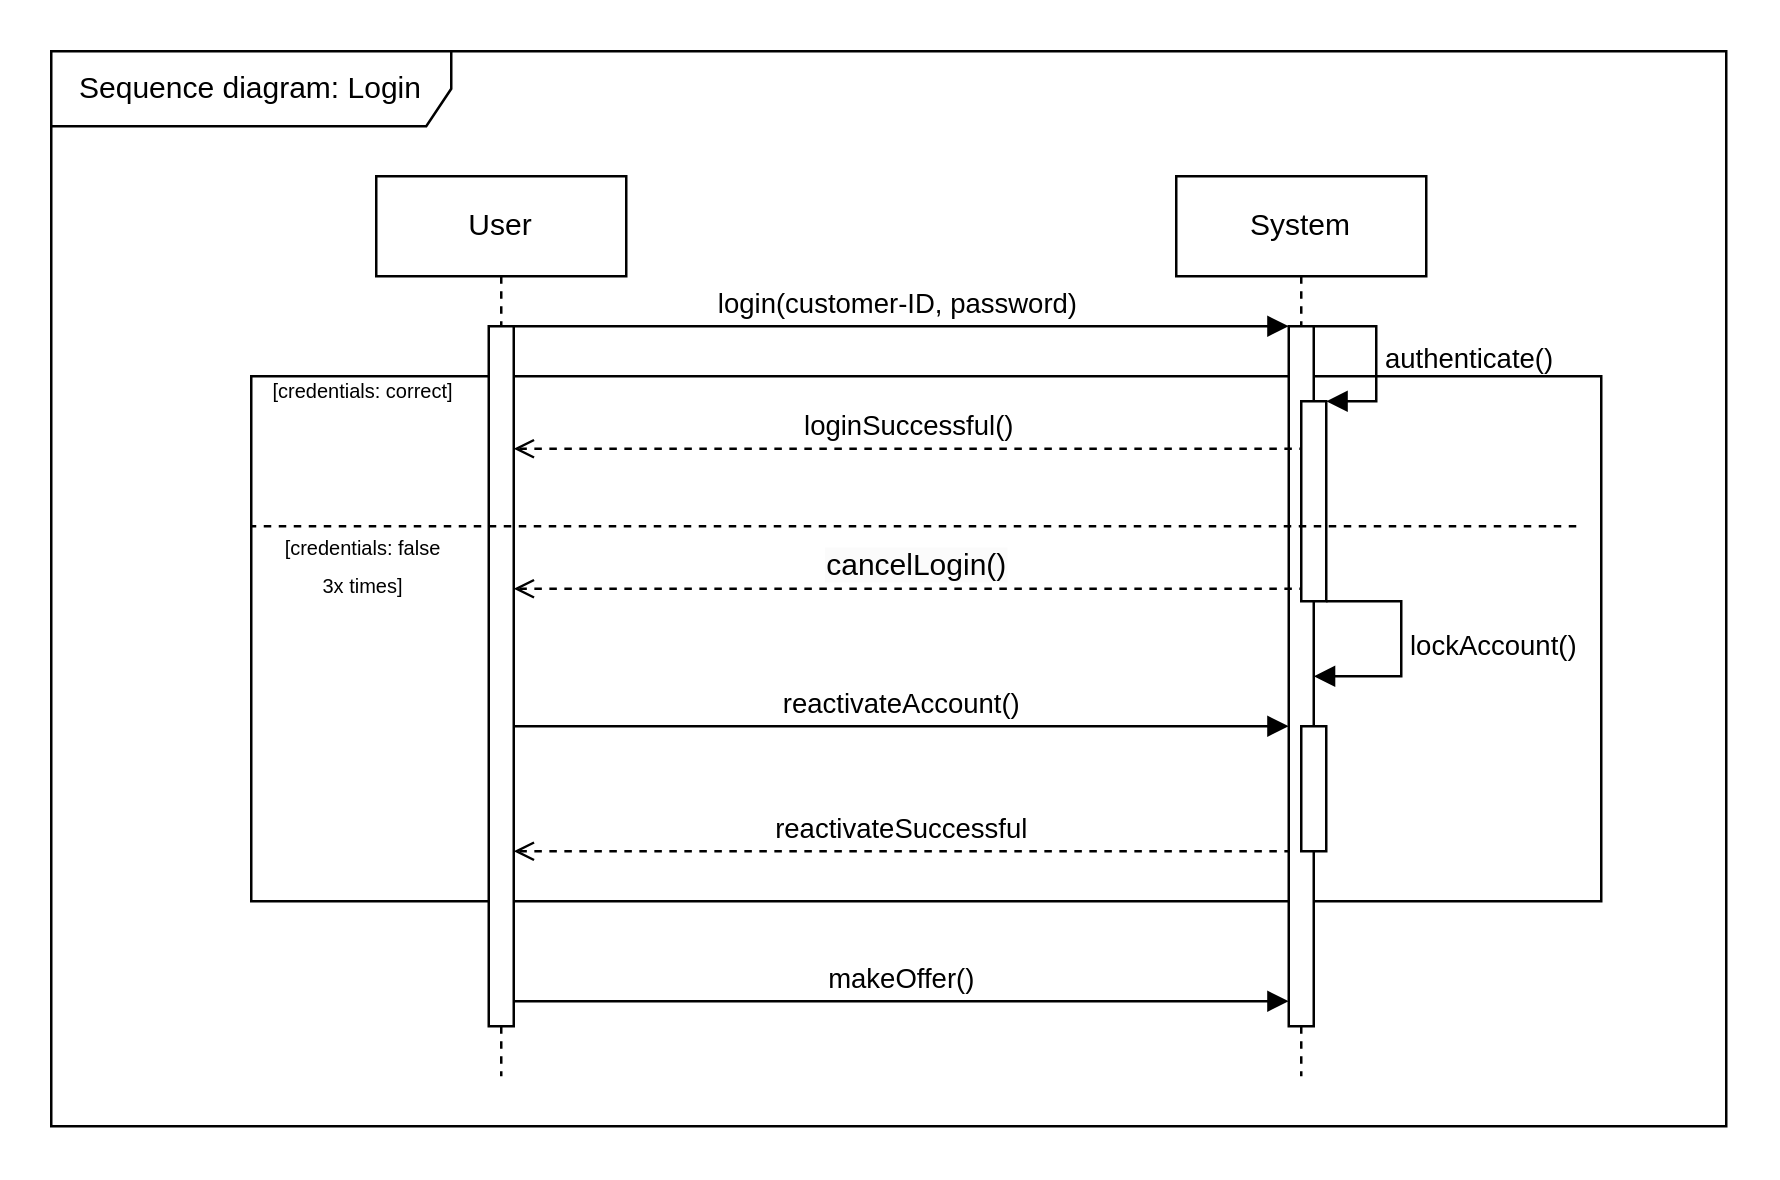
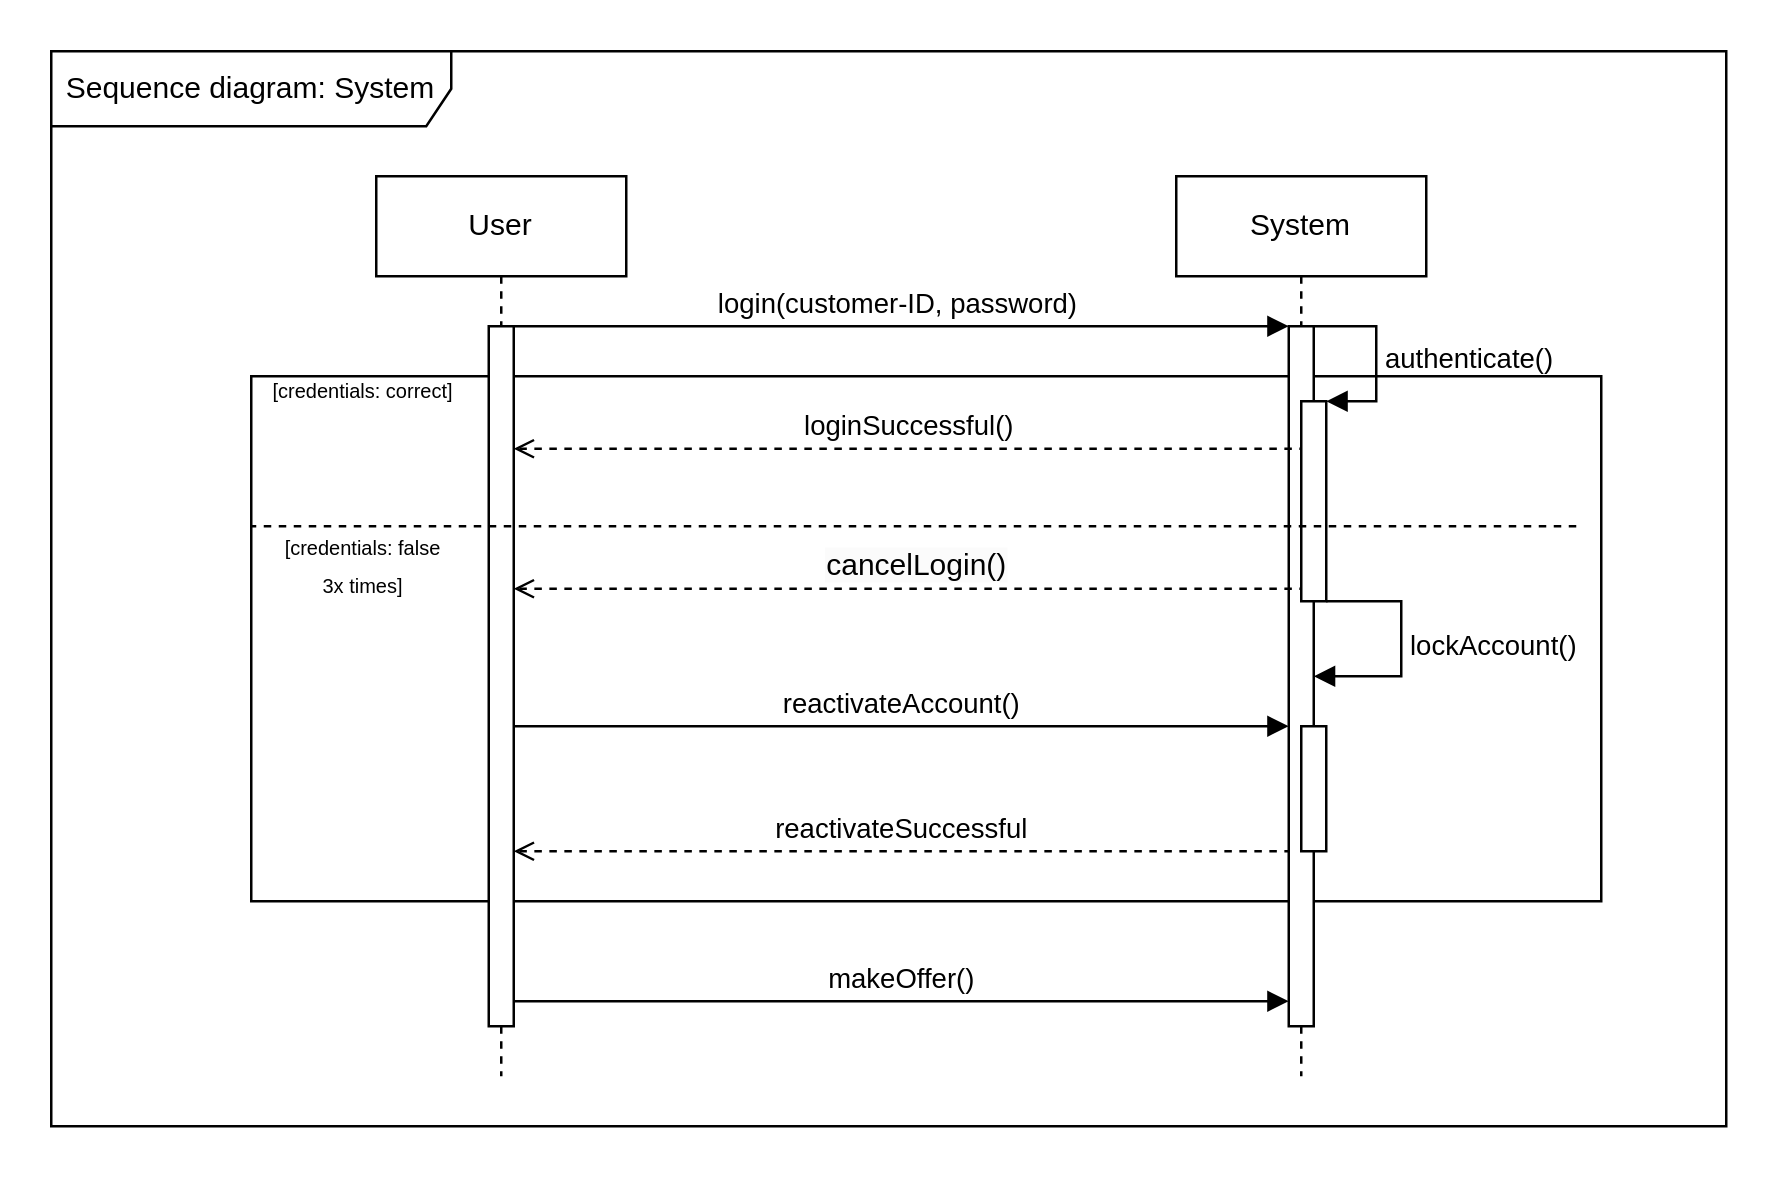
(251, 89) -> (251, 89)
